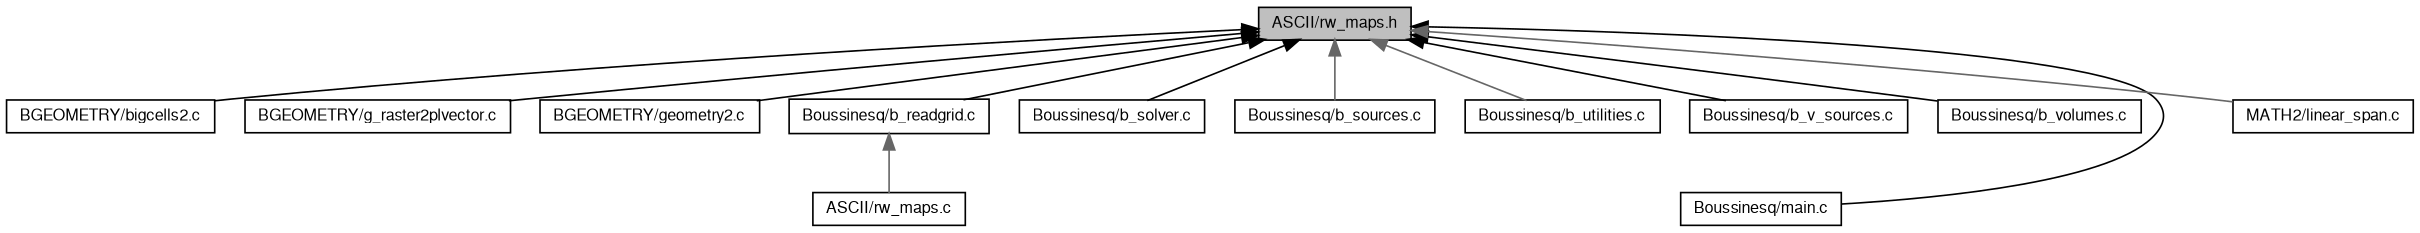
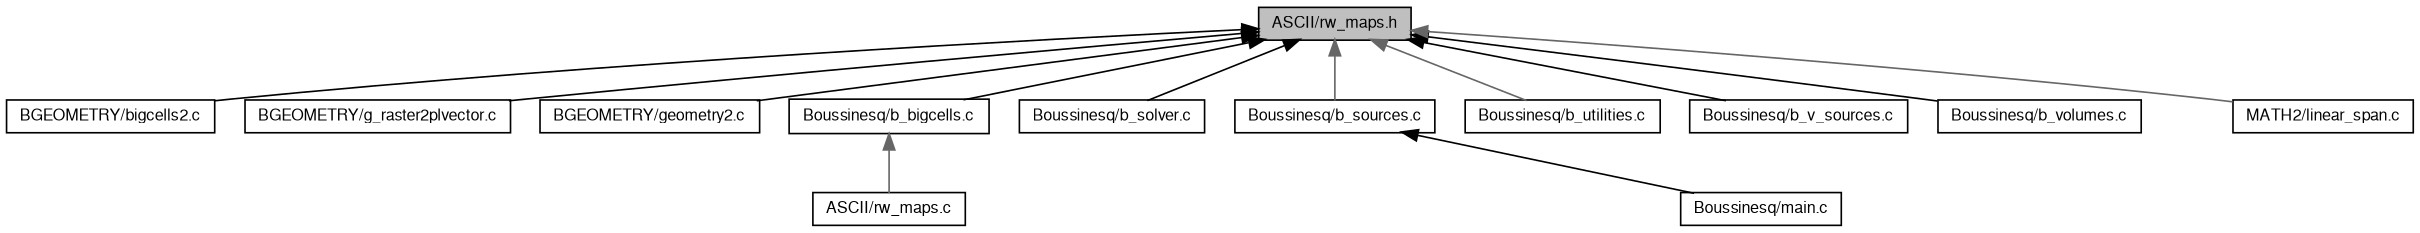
(1977, 57) -> (1556, 164)
(889, 116) -> (889, 116)
